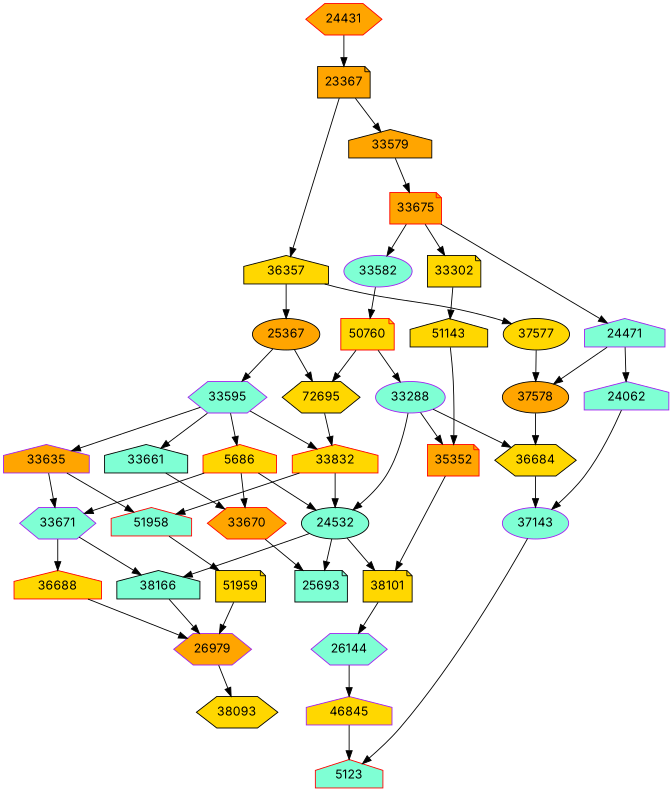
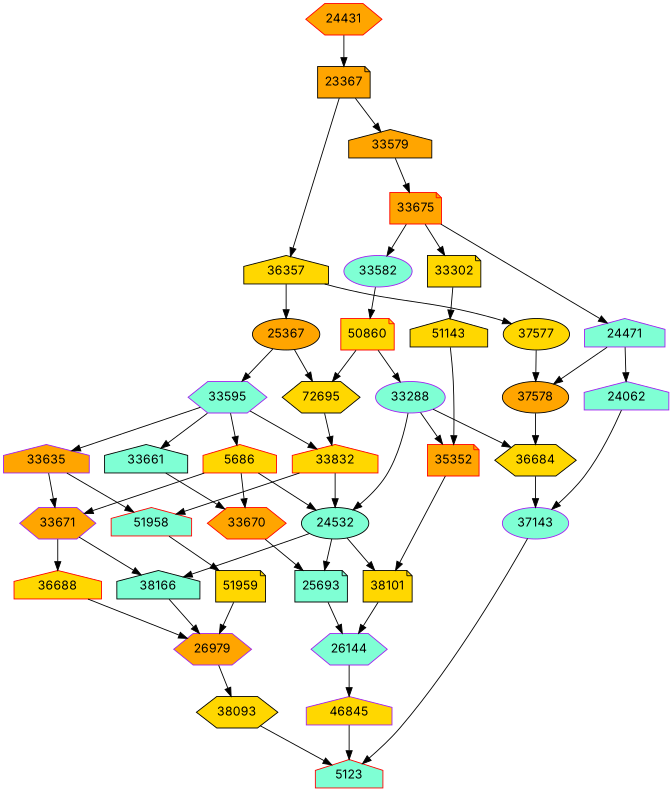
(368, 334) -> (368, 334)
(58, 523) -> (58, 523)
none -> (333, 614)
none -> (292, 743)
